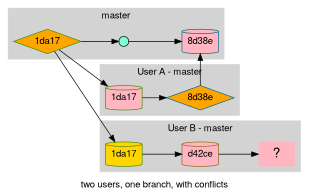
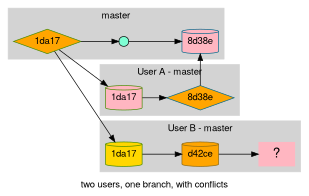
(200, 154) -> (200, 154)
